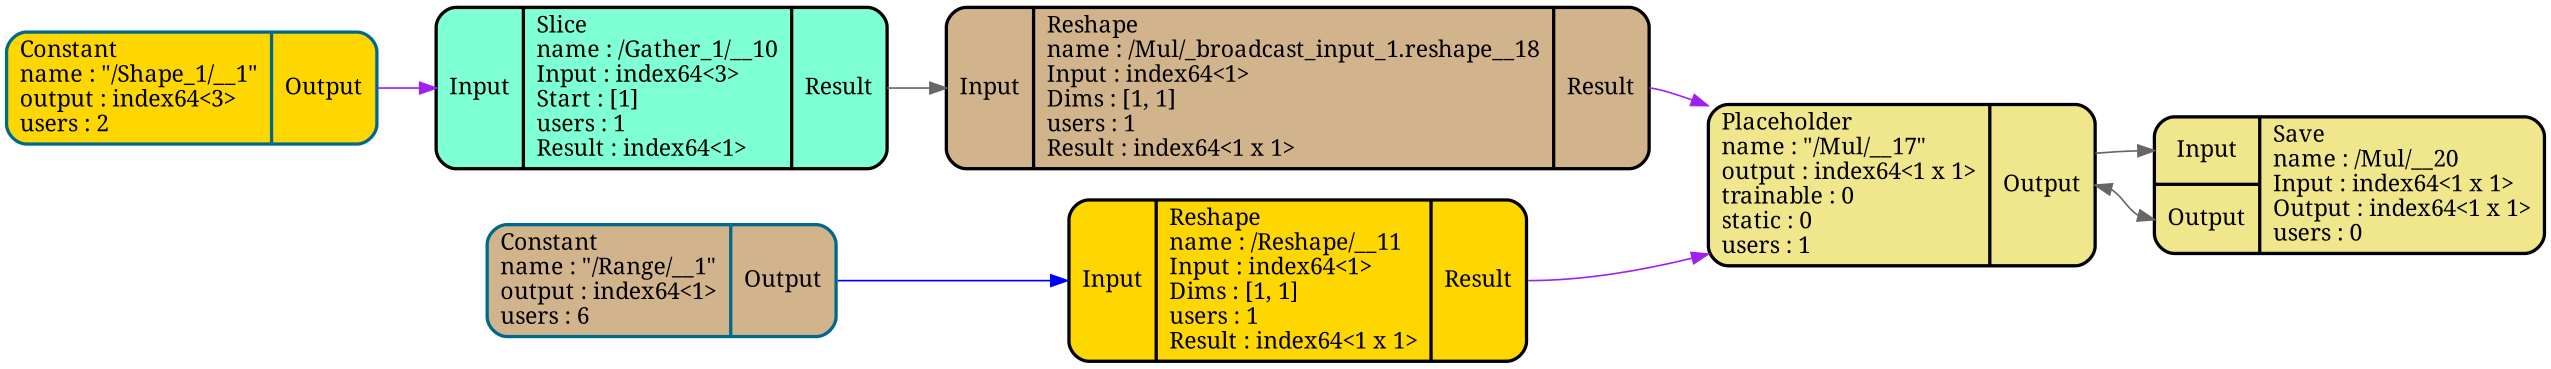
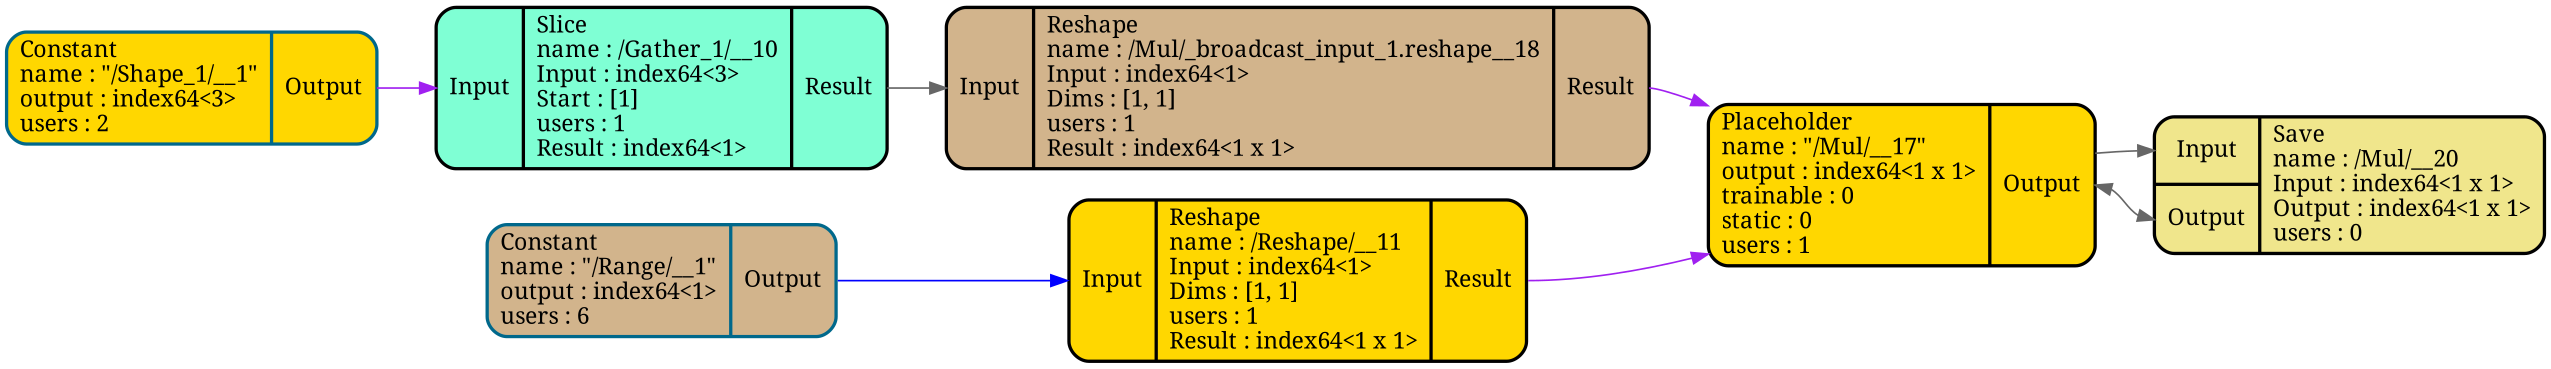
(1902, 185) -> (1902, 185)
